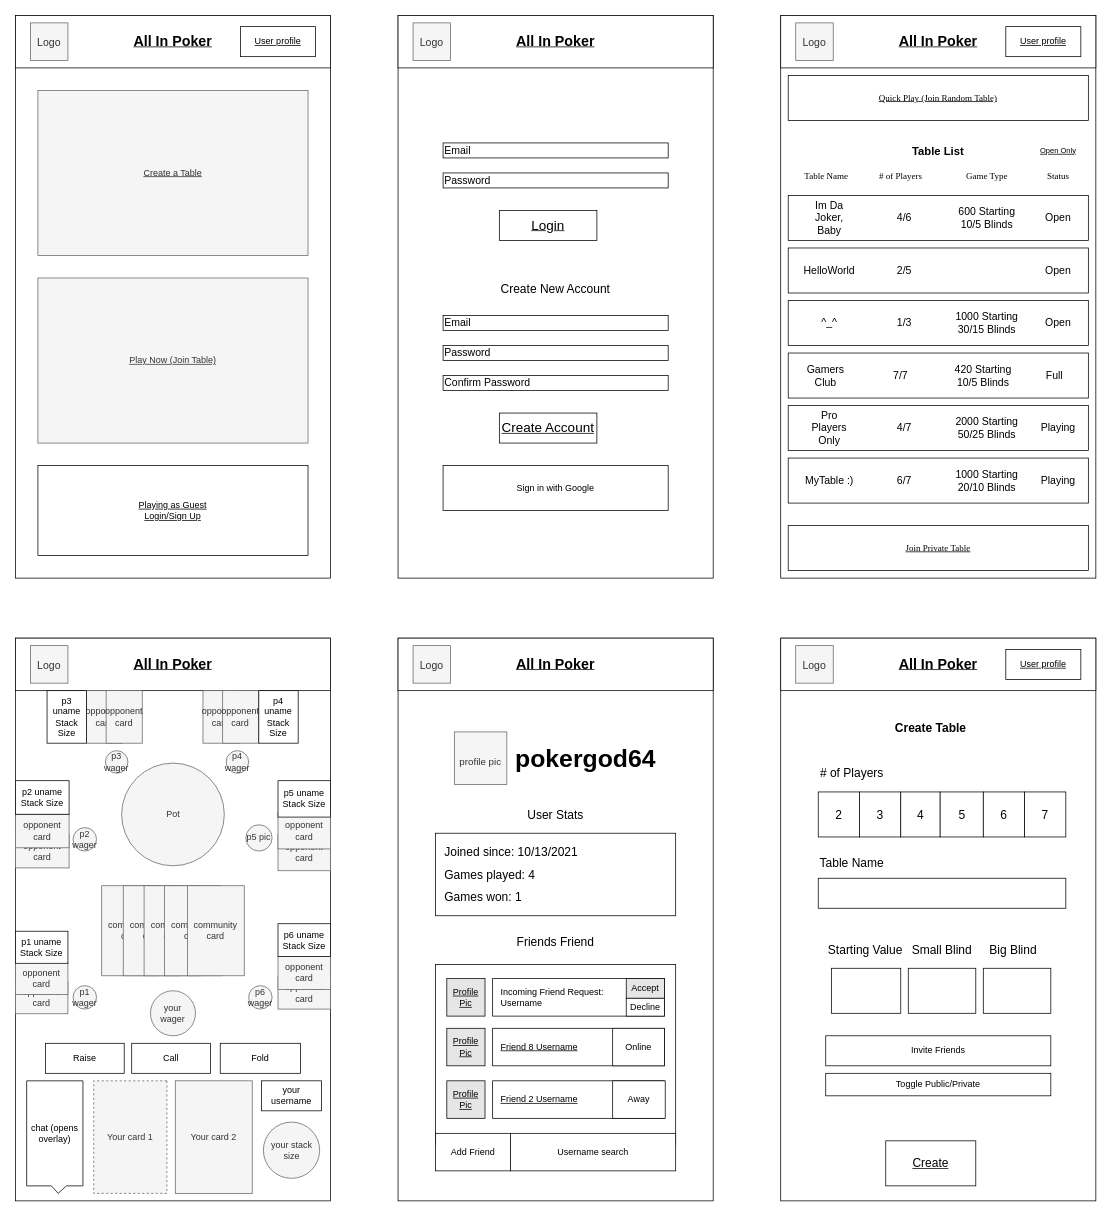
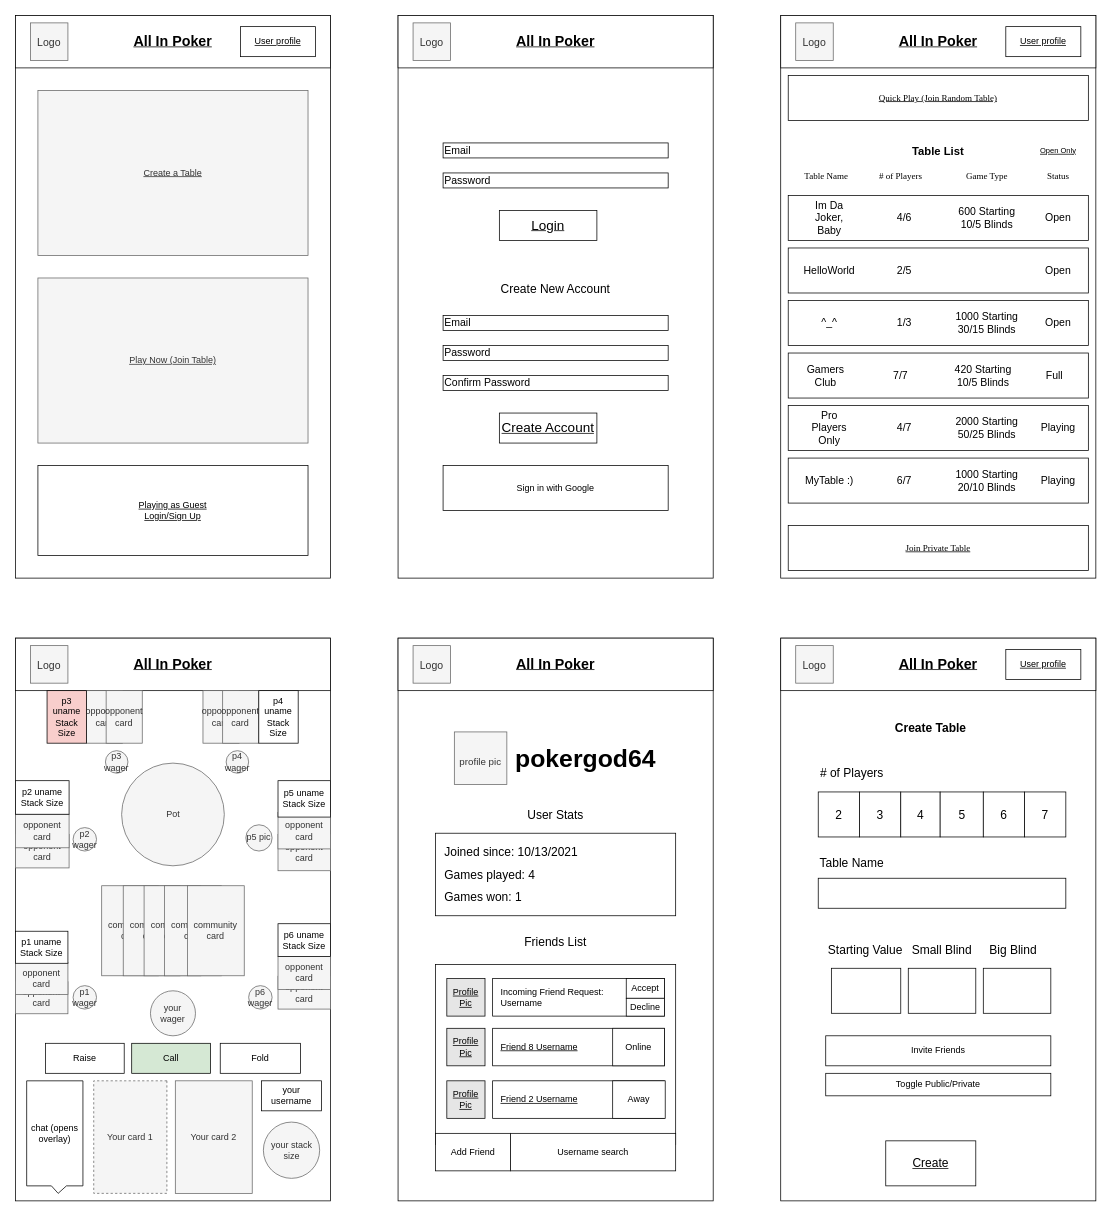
(67, 717) -> (67, 717)
(555, 942) -> (555, 942)
(645, 988) -> (645, 988)
(171, 1058) -> (171, 1058)
